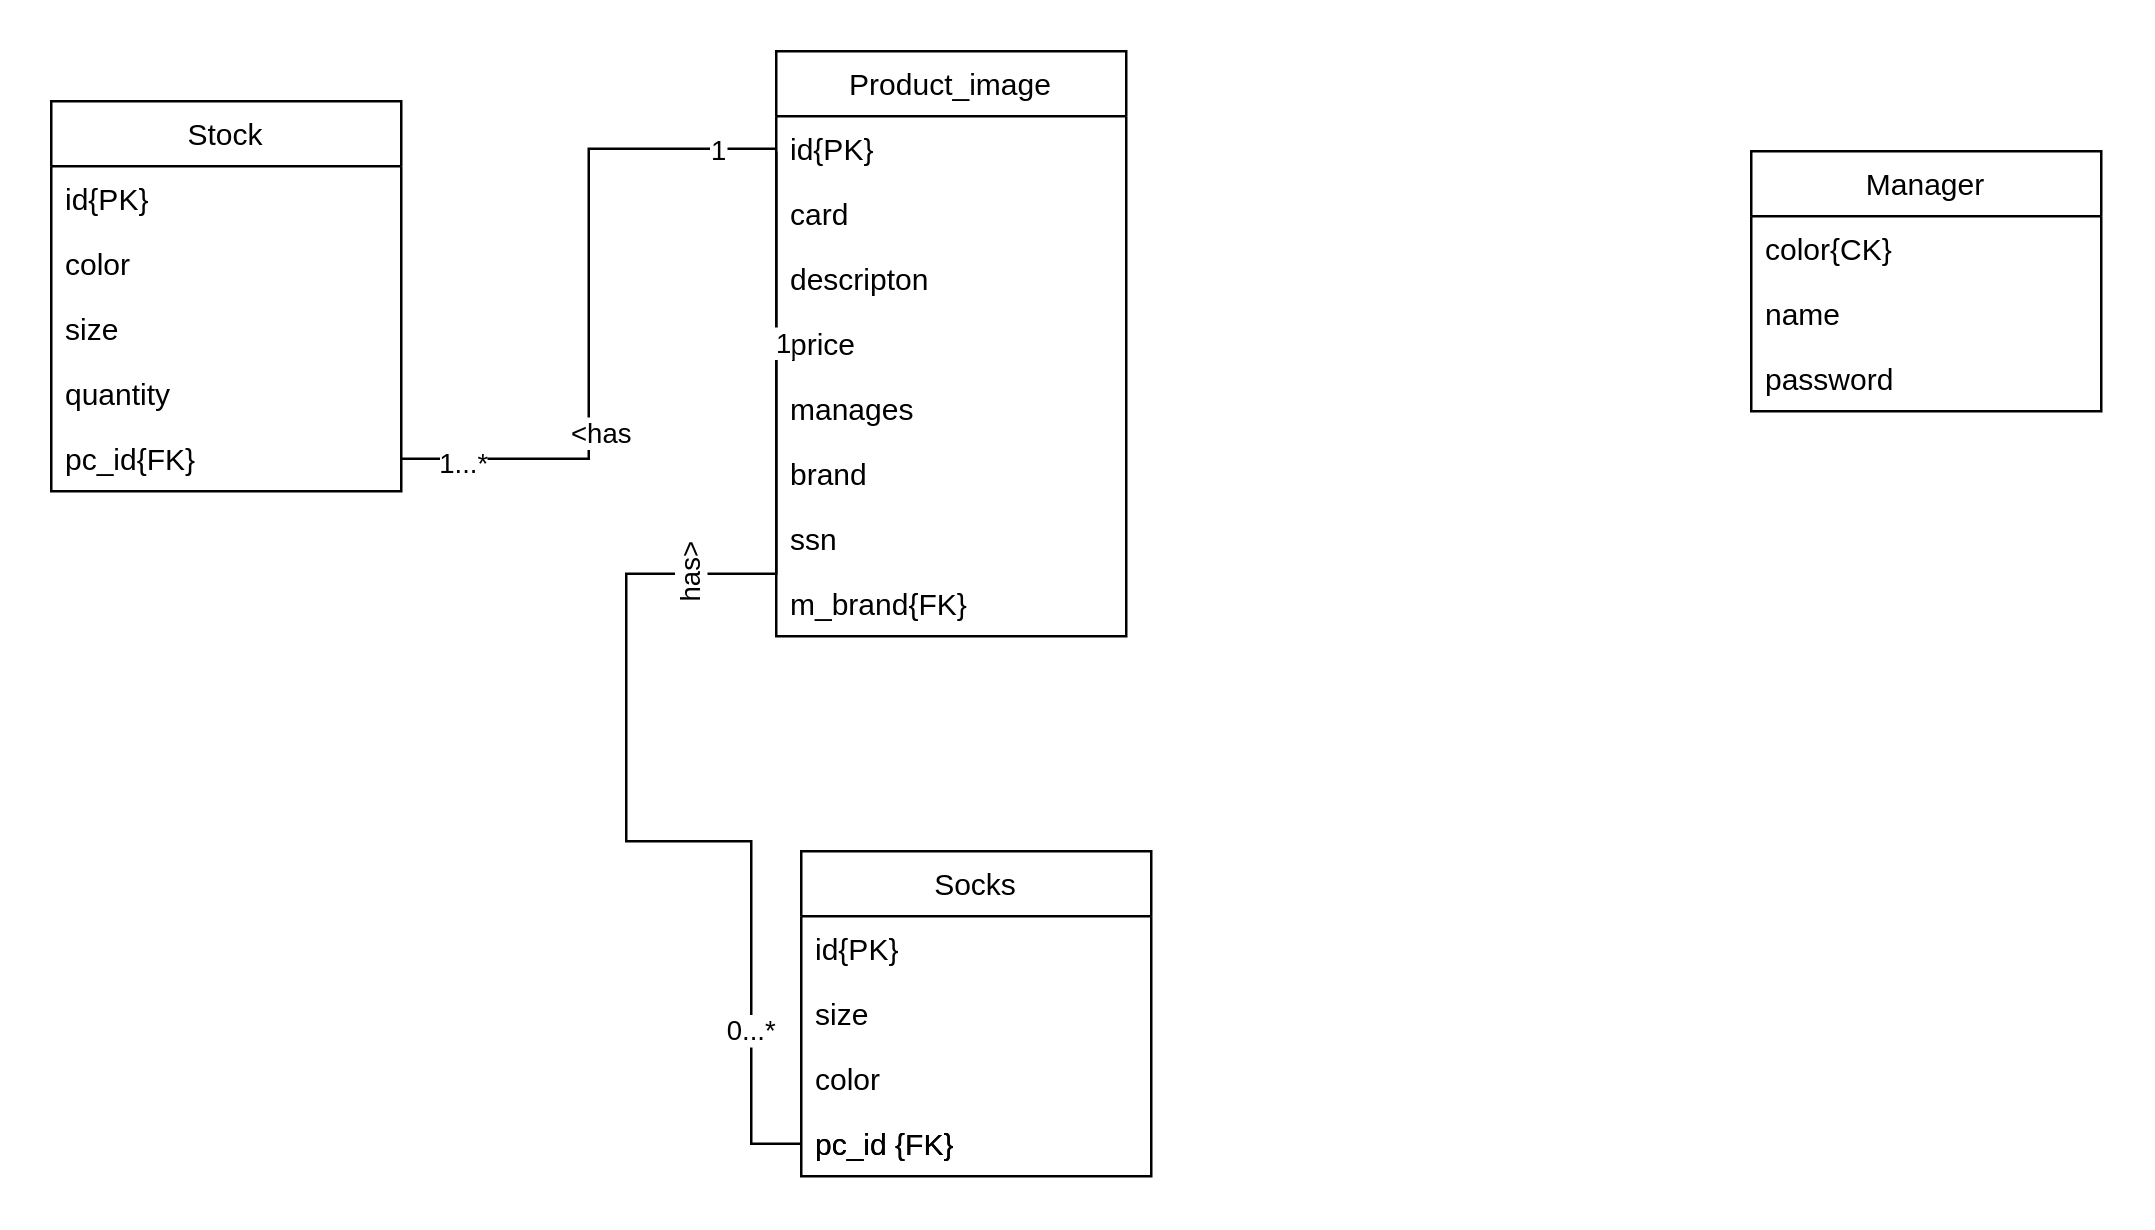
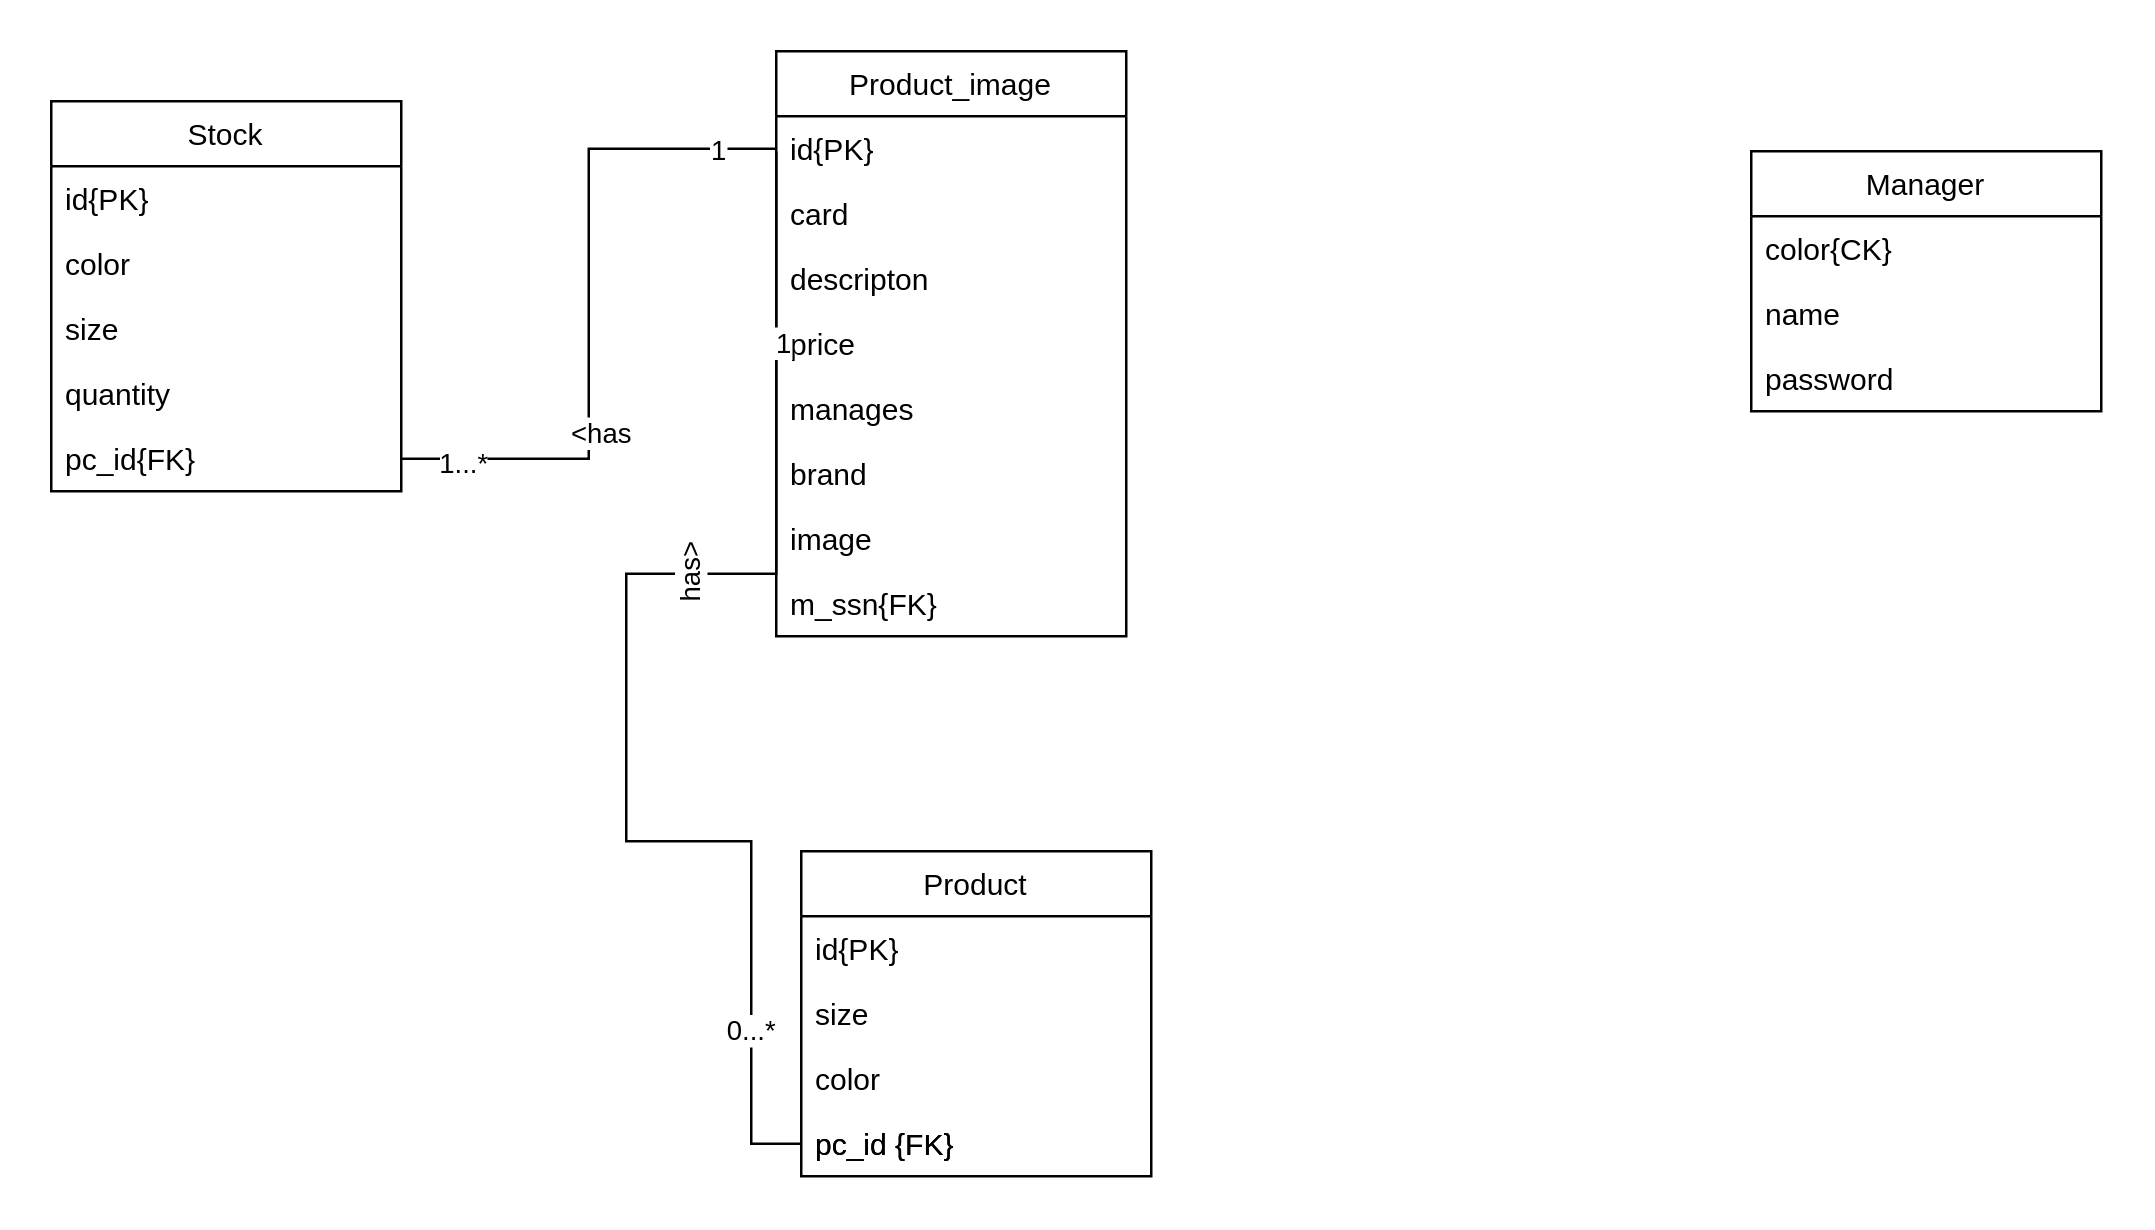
(815, 540) -> (828, 540)
(882, 605) -> (866, 605)
(975, 885) -> (975, 885)
